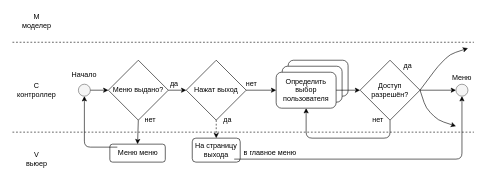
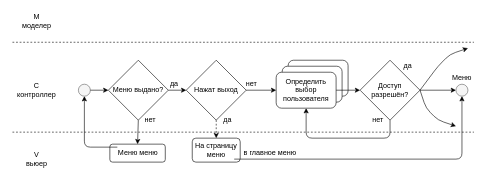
(84, 75) -> none
(216, 150) -> (216, 150)
